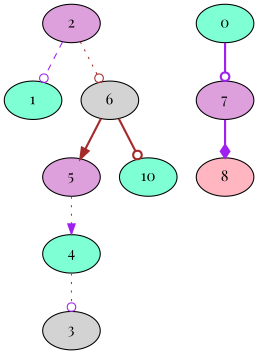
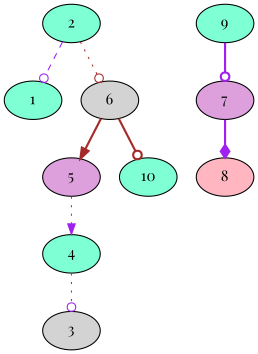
(71, 23) -> (71, 23)
(225, 23) -> (225, 23)
